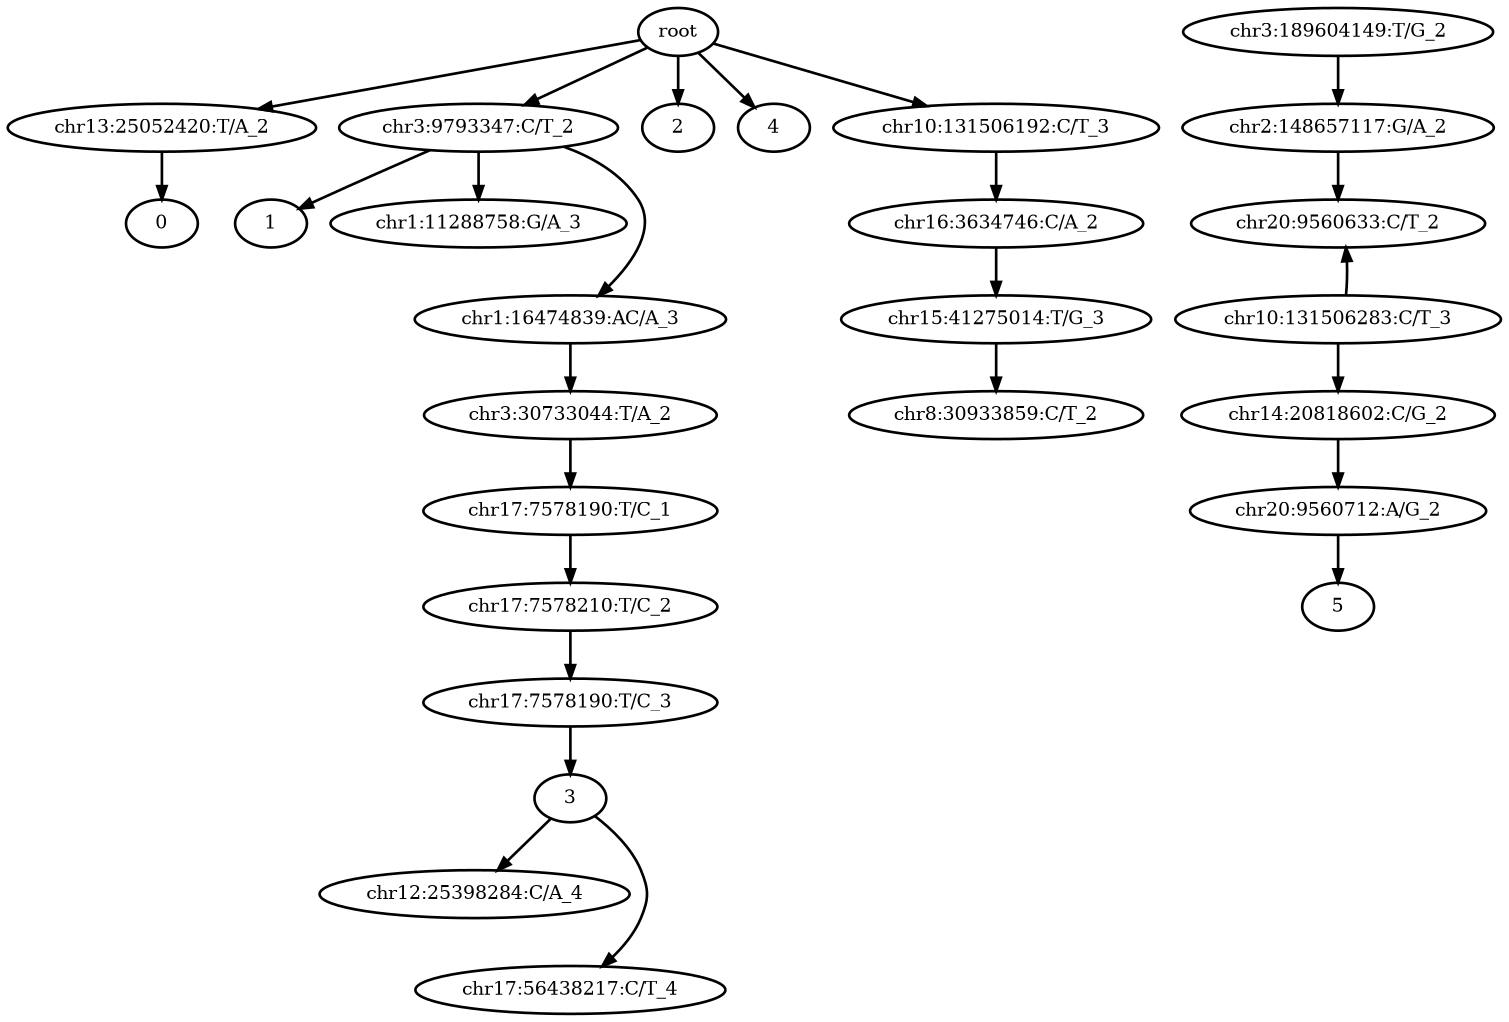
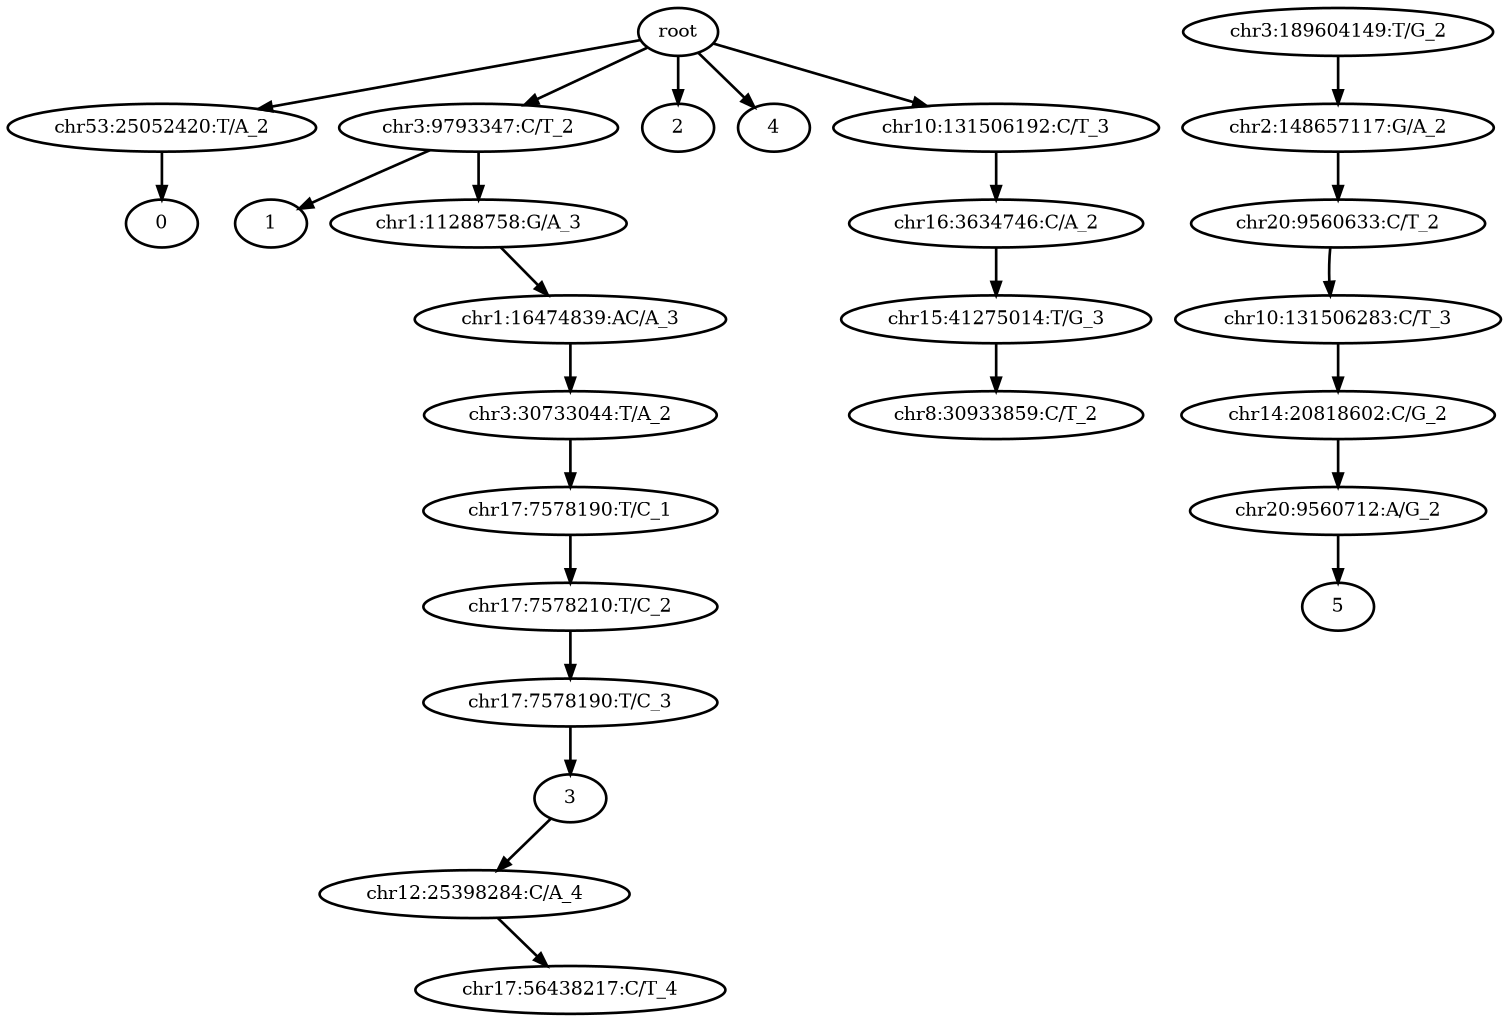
(162, 128) -> (162, 128)
(640, 202) -> (520, 266)
(1347, 278) -> (1329, 265)
(645, 883) -> (518, 937)
